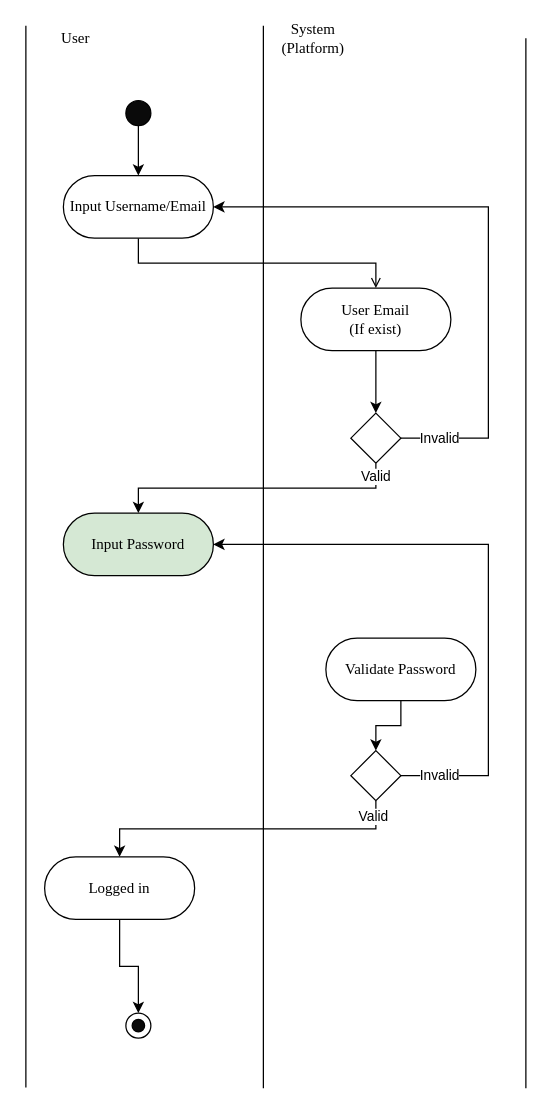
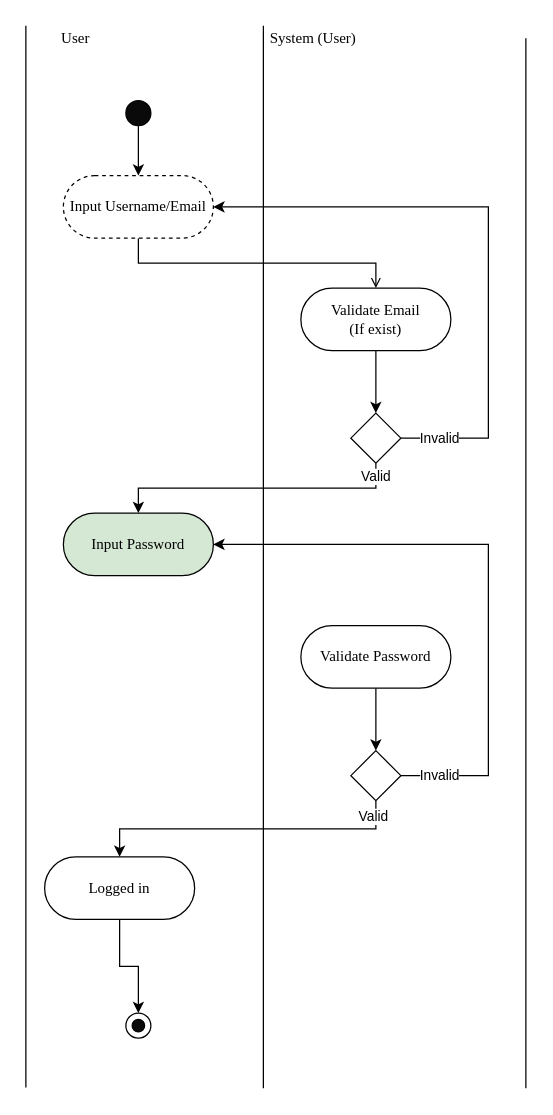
(313, 38) -> (313, 38)
(138, 207) -> (138, 207)
(376, 319) -> (376, 319)
(401, 669) -> (376, 657)
